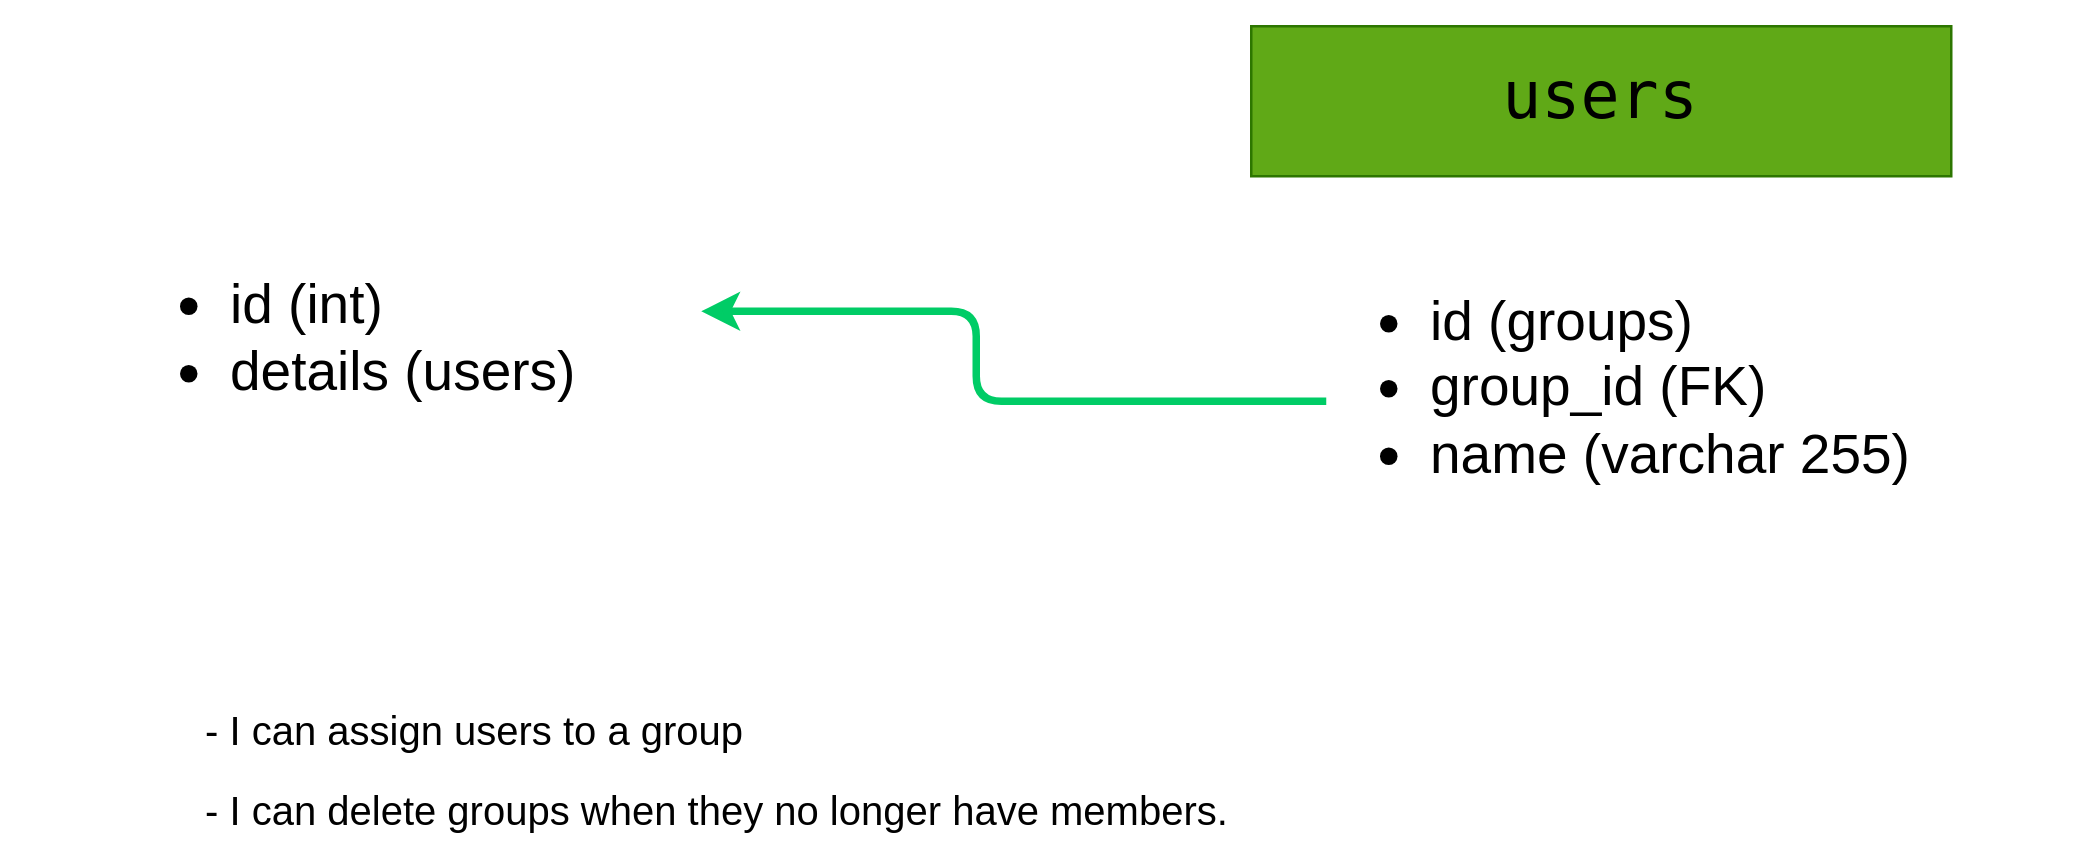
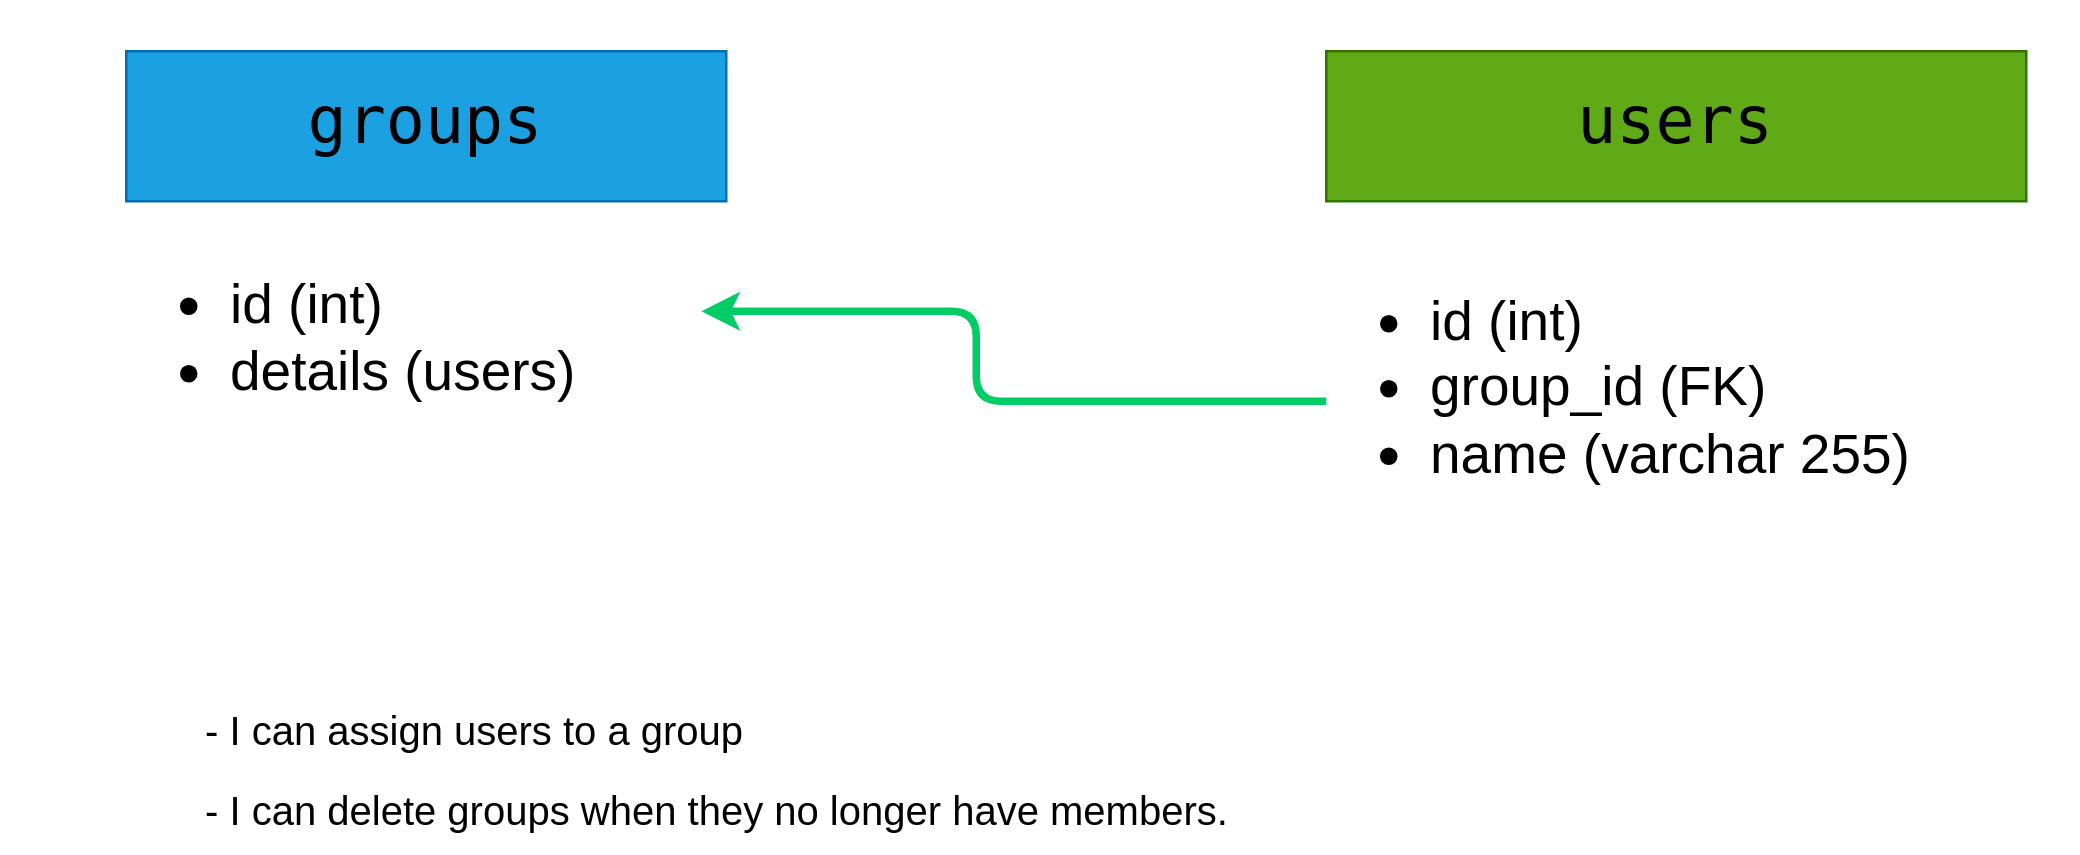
(1601, 101) -> (1676, 126)
none -> (426, 126)
(1594, 389) -> (1594, 389)
